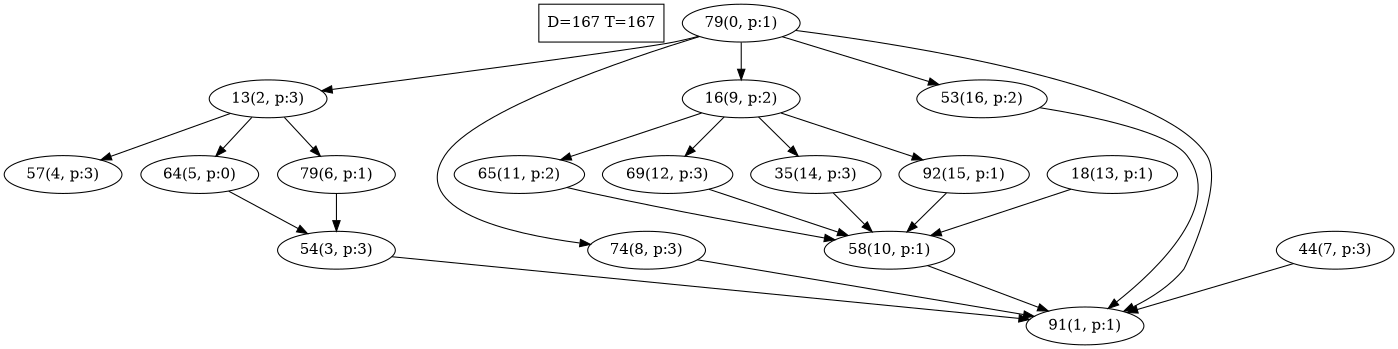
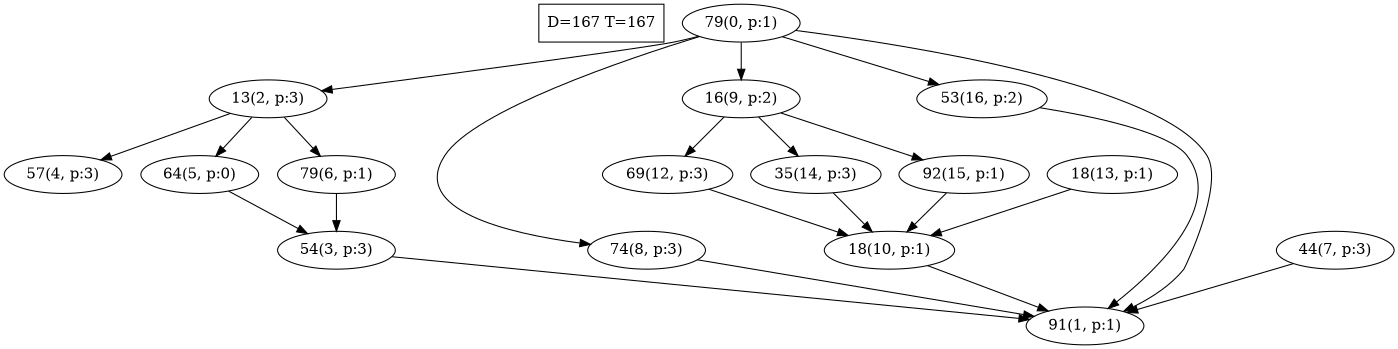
(519, 175) -> none
(889, 250) -> (889, 250)
